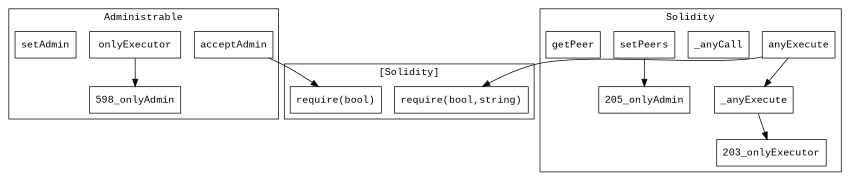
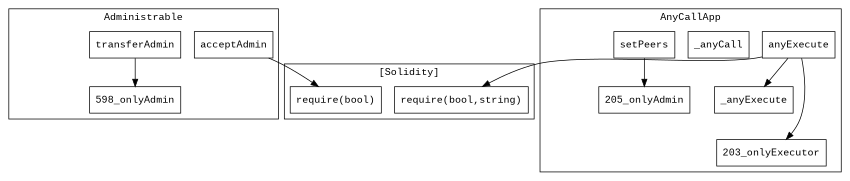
(691, 17) -> (691, 17)
(46, 45) -> none
(135, 45) -> (135, 45)
(573, 45) -> none
(761, 123) -> (804, 97)
